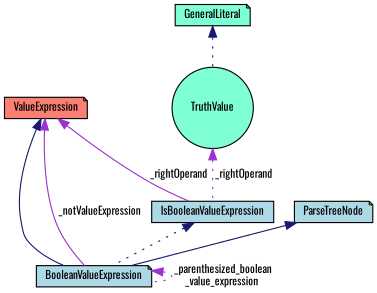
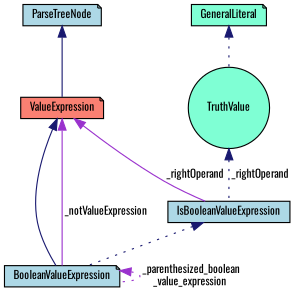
(213, 180) -> (229, 180)
(208, 246) -> (62, 67)
